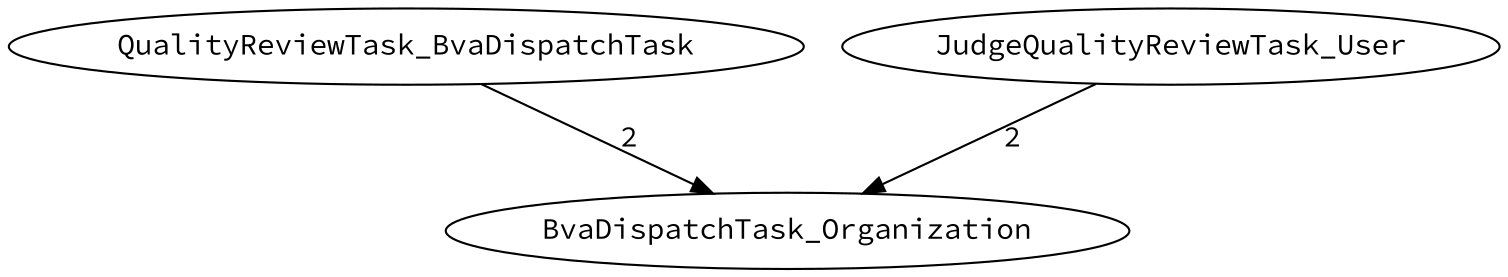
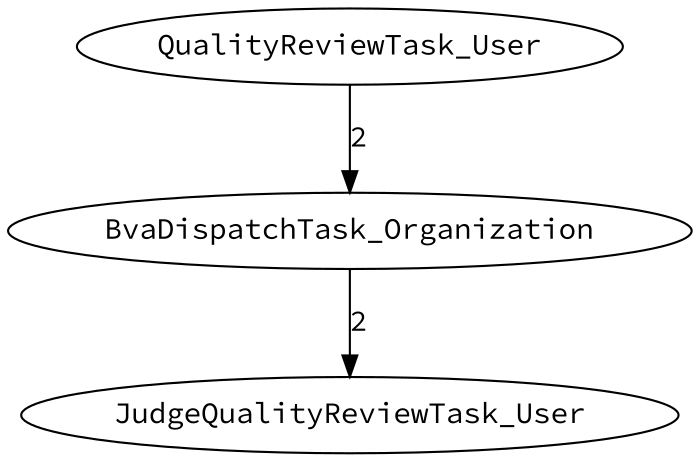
(406, 47) -> (350, 47)
(989, 134) -> (350, 312)
